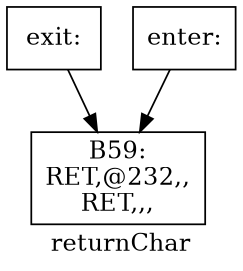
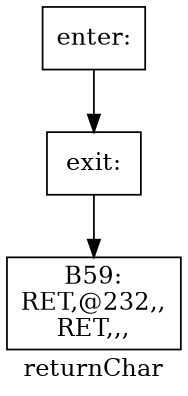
(159, 93) -> (94, 92)
